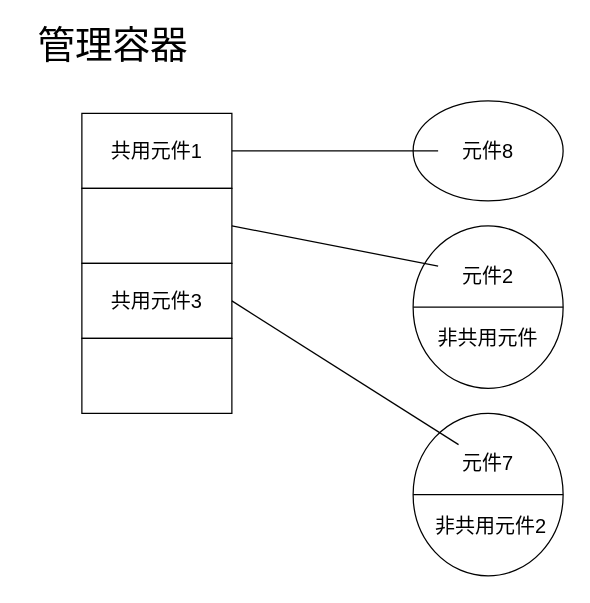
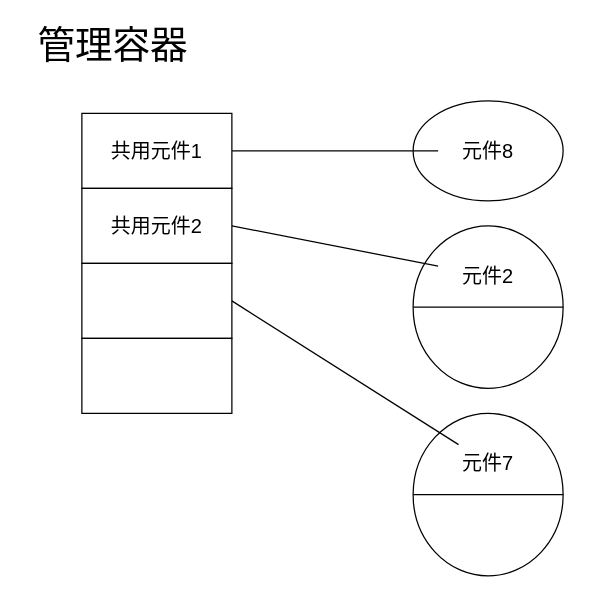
none -> (157, 226)
(157, 301) -> none
(488, 338) -> none
(491, 526) -> none
